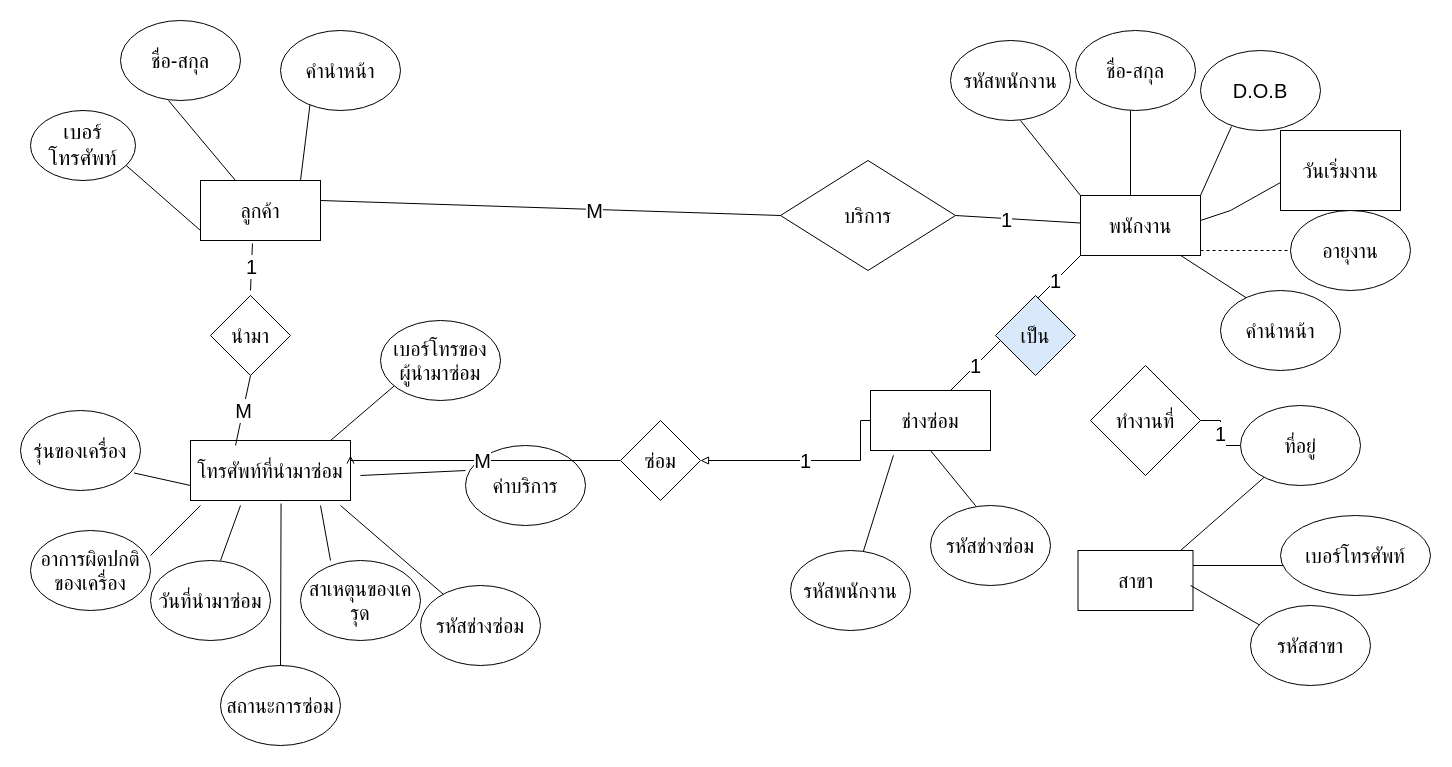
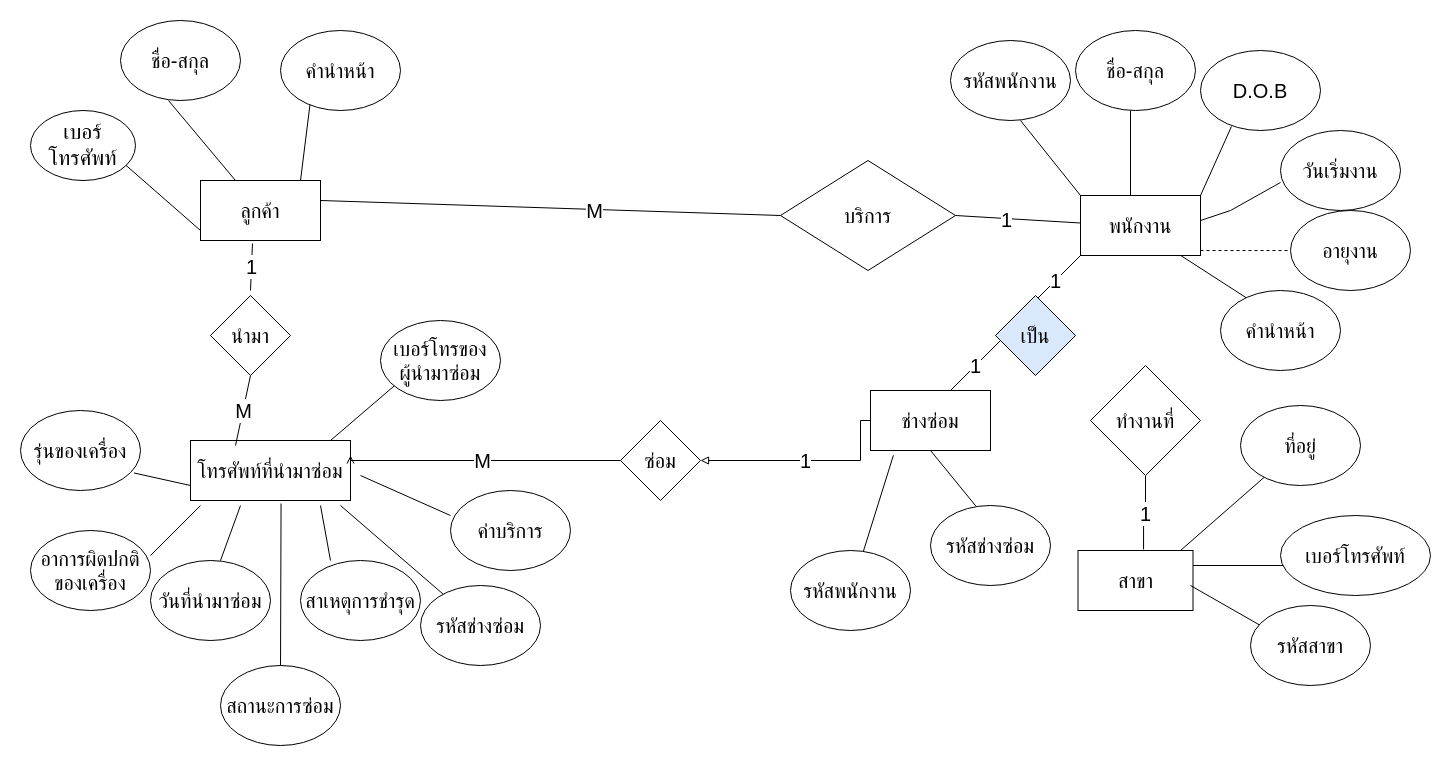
(1341, 171) -> (1341, 171)
(1221, 433) -> (1146, 513)
(526, 486) -> (511, 531)
(361, 601) -> (361, 601)
